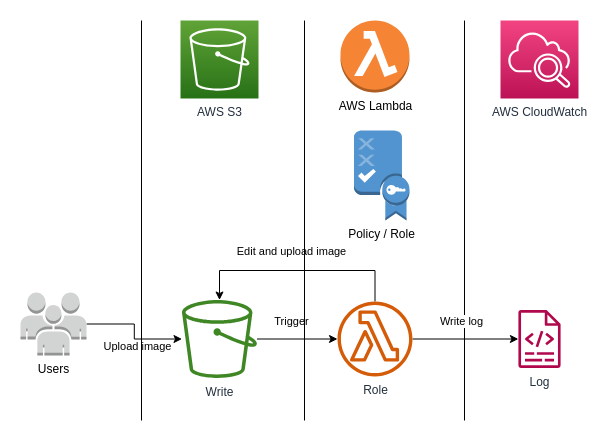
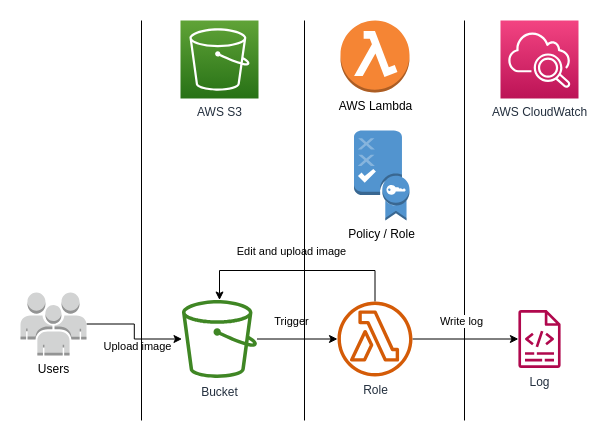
(220, 393) -> (220, 393)
